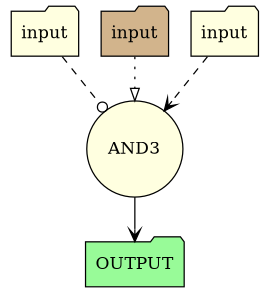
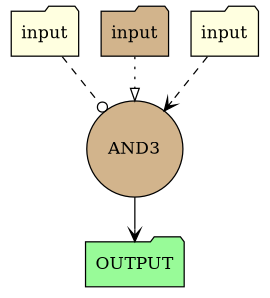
(135, 149) -> (135, 149)
